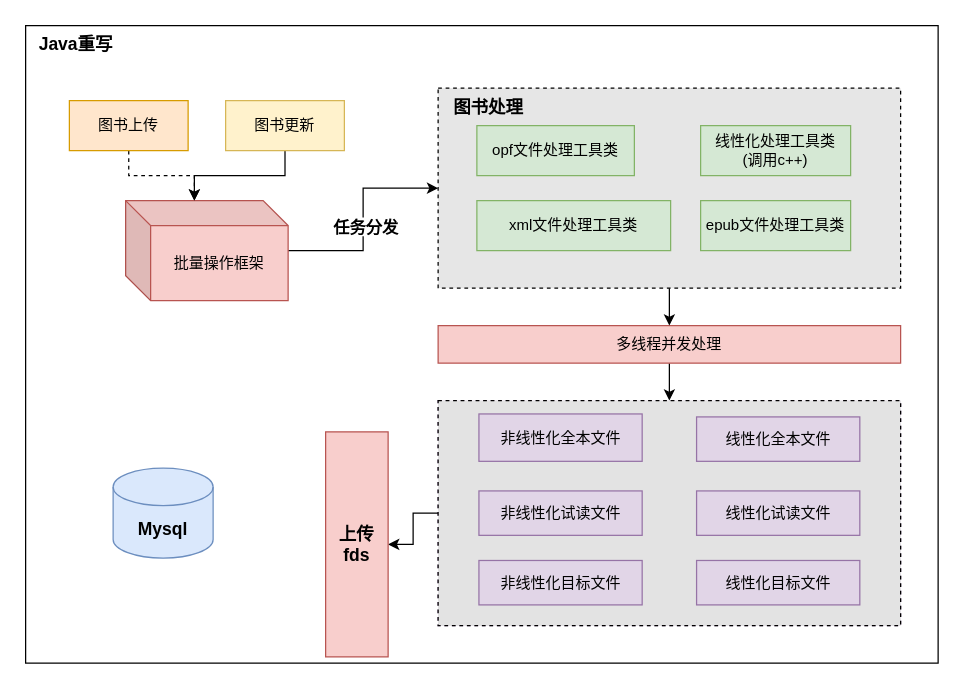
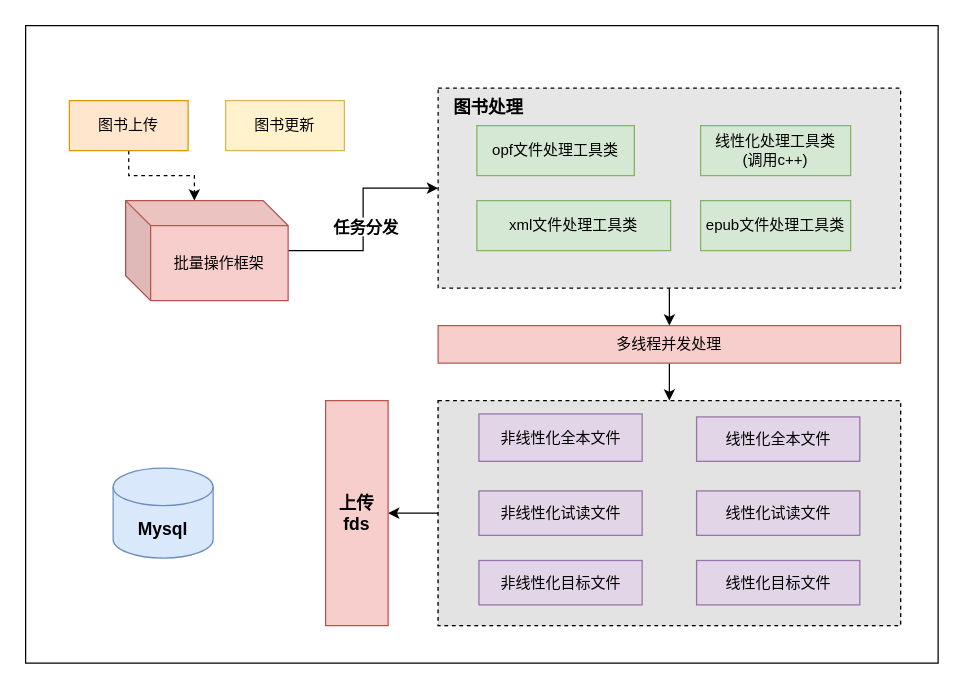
(76, 44) -> none
(254, 176) -> none
(357, 544) -> (357, 513)
